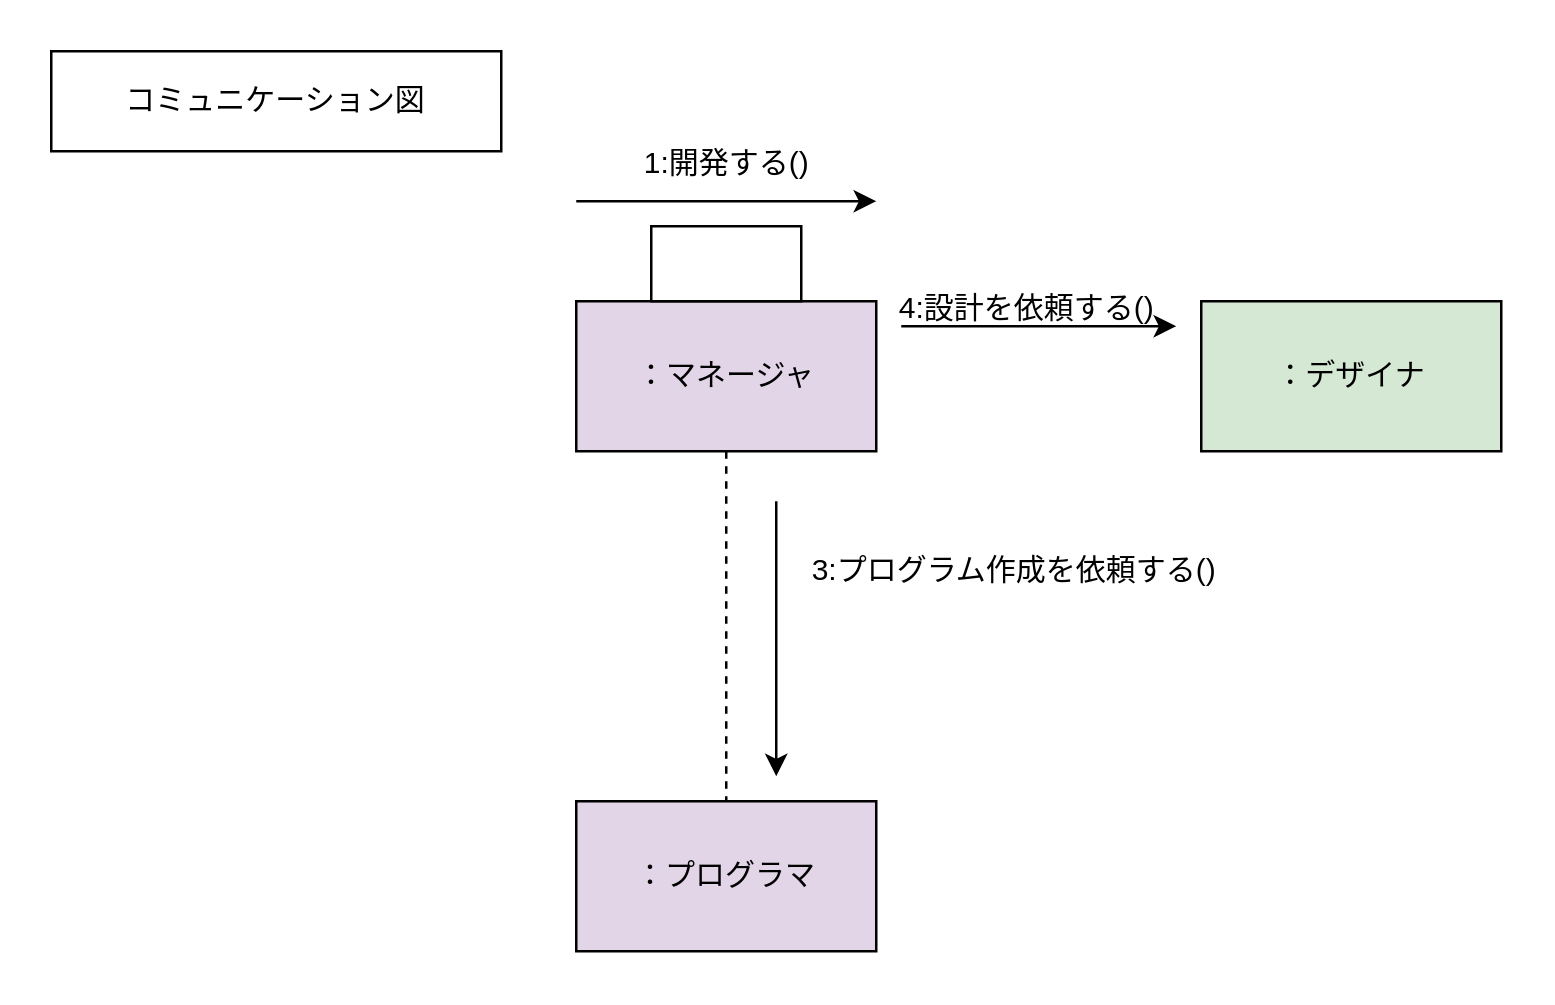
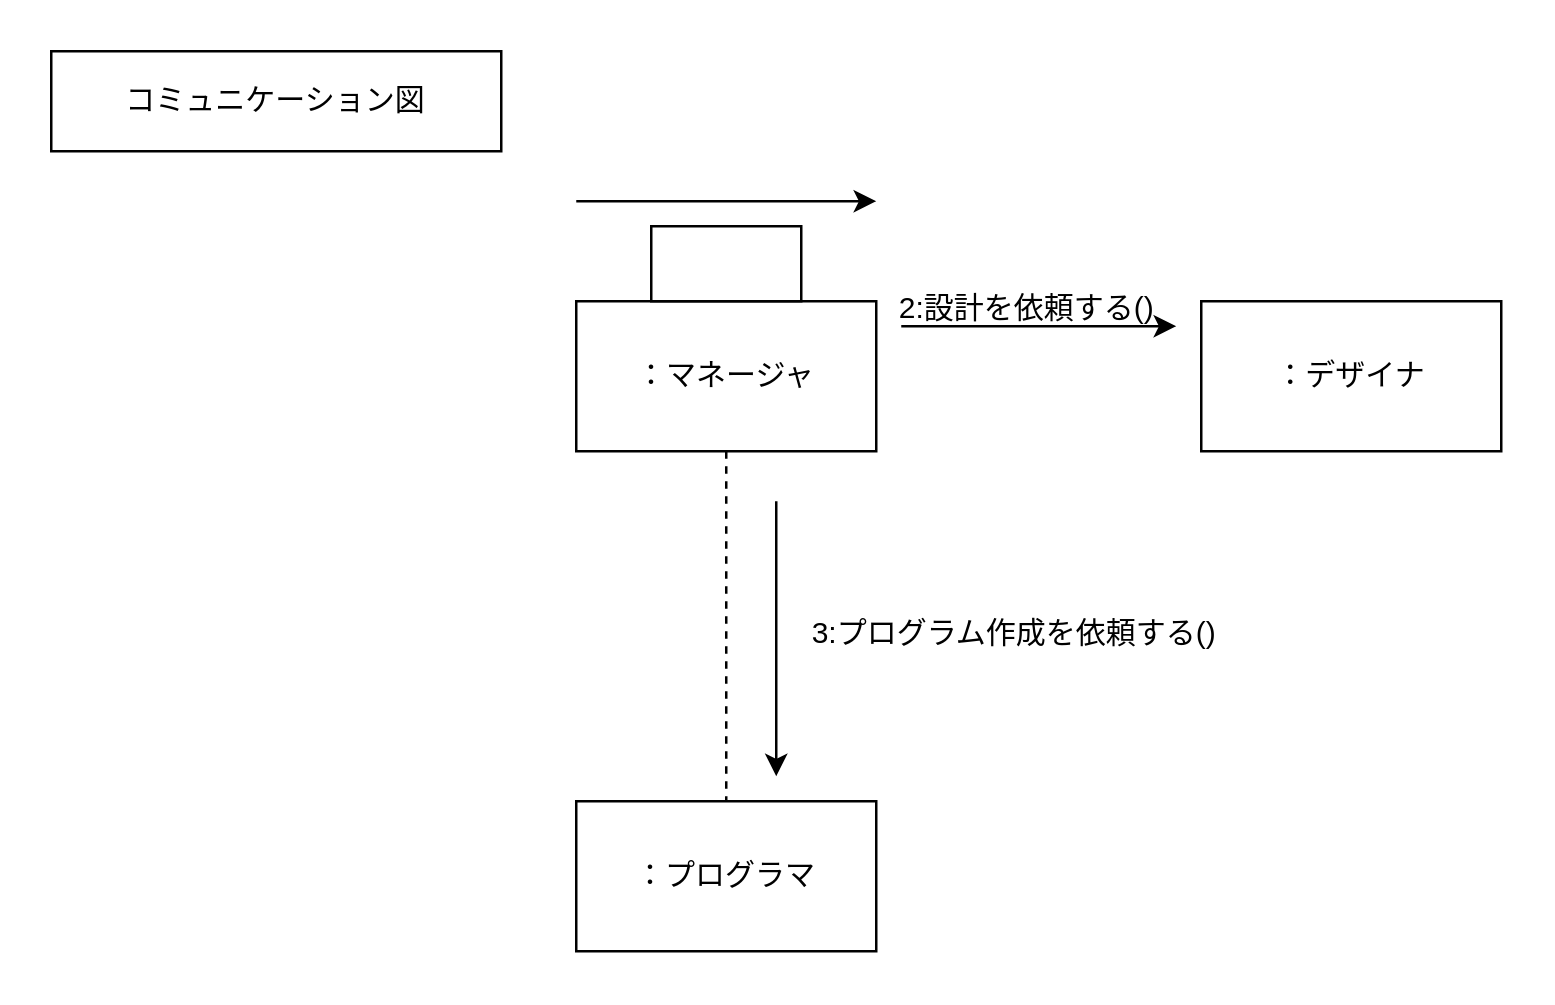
(726, 164) -> none
(1028, 309) -> (1028, 309)
(726, 376) -> (726, 376)
(1351, 376) -> (1351, 376)
(1014, 571) -> (1014, 634)
(726, 876) -> (726, 876)
